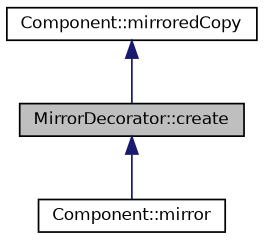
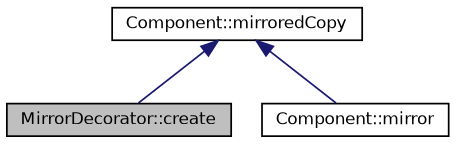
(132, 177) -> (303, 77)
